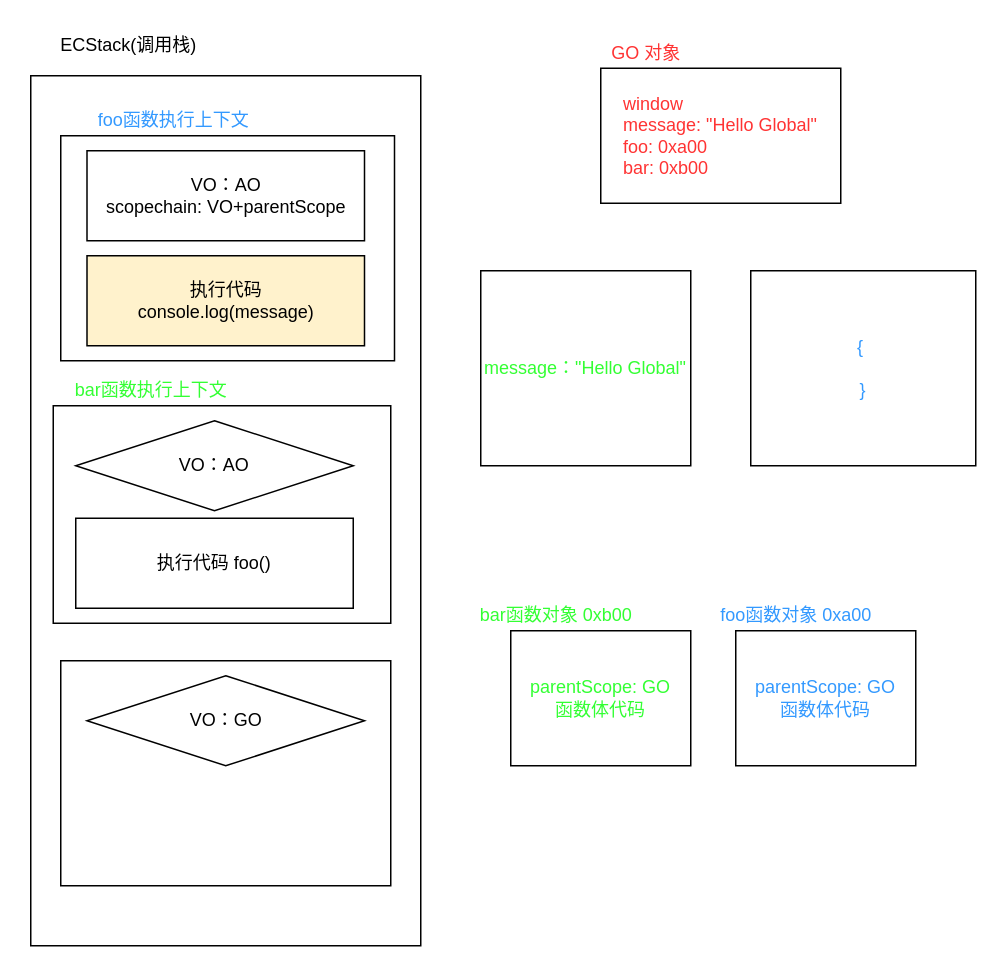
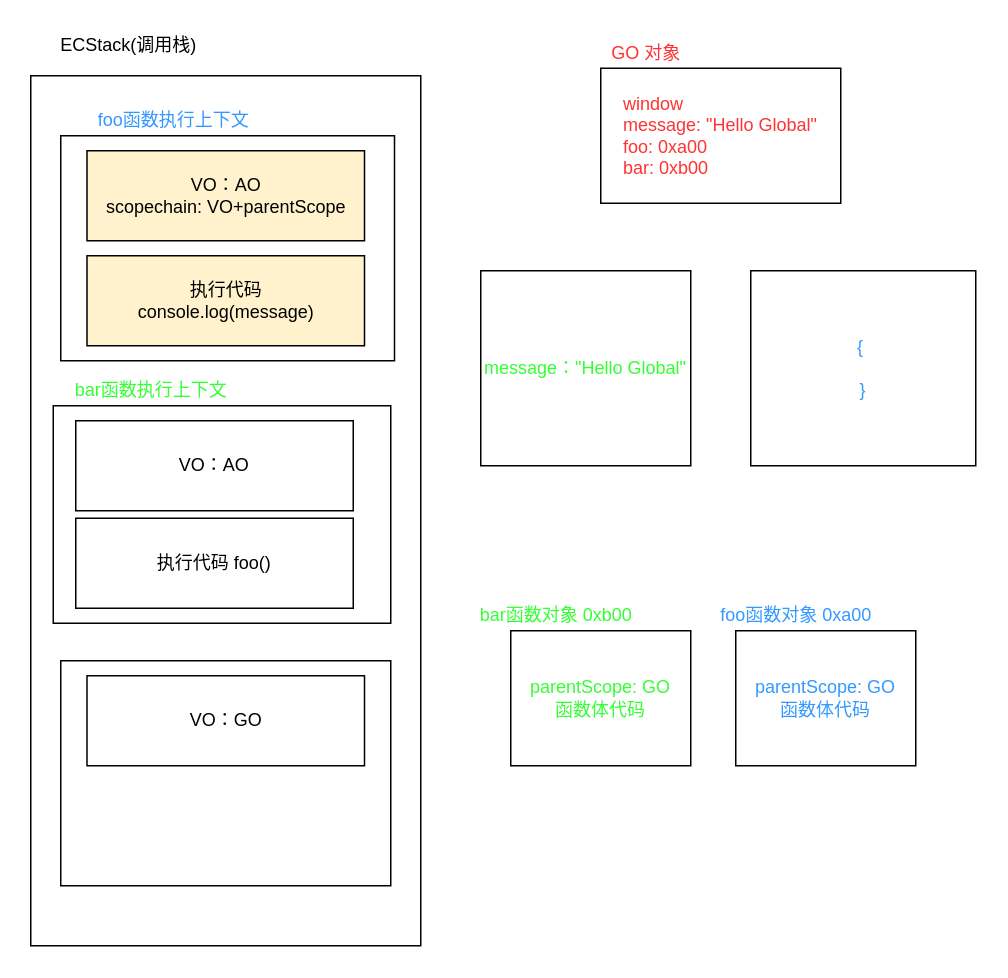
(226, 196) -> (226, 196)
(215, 466) -> (215, 466)
(226, 721) -> (226, 721)
